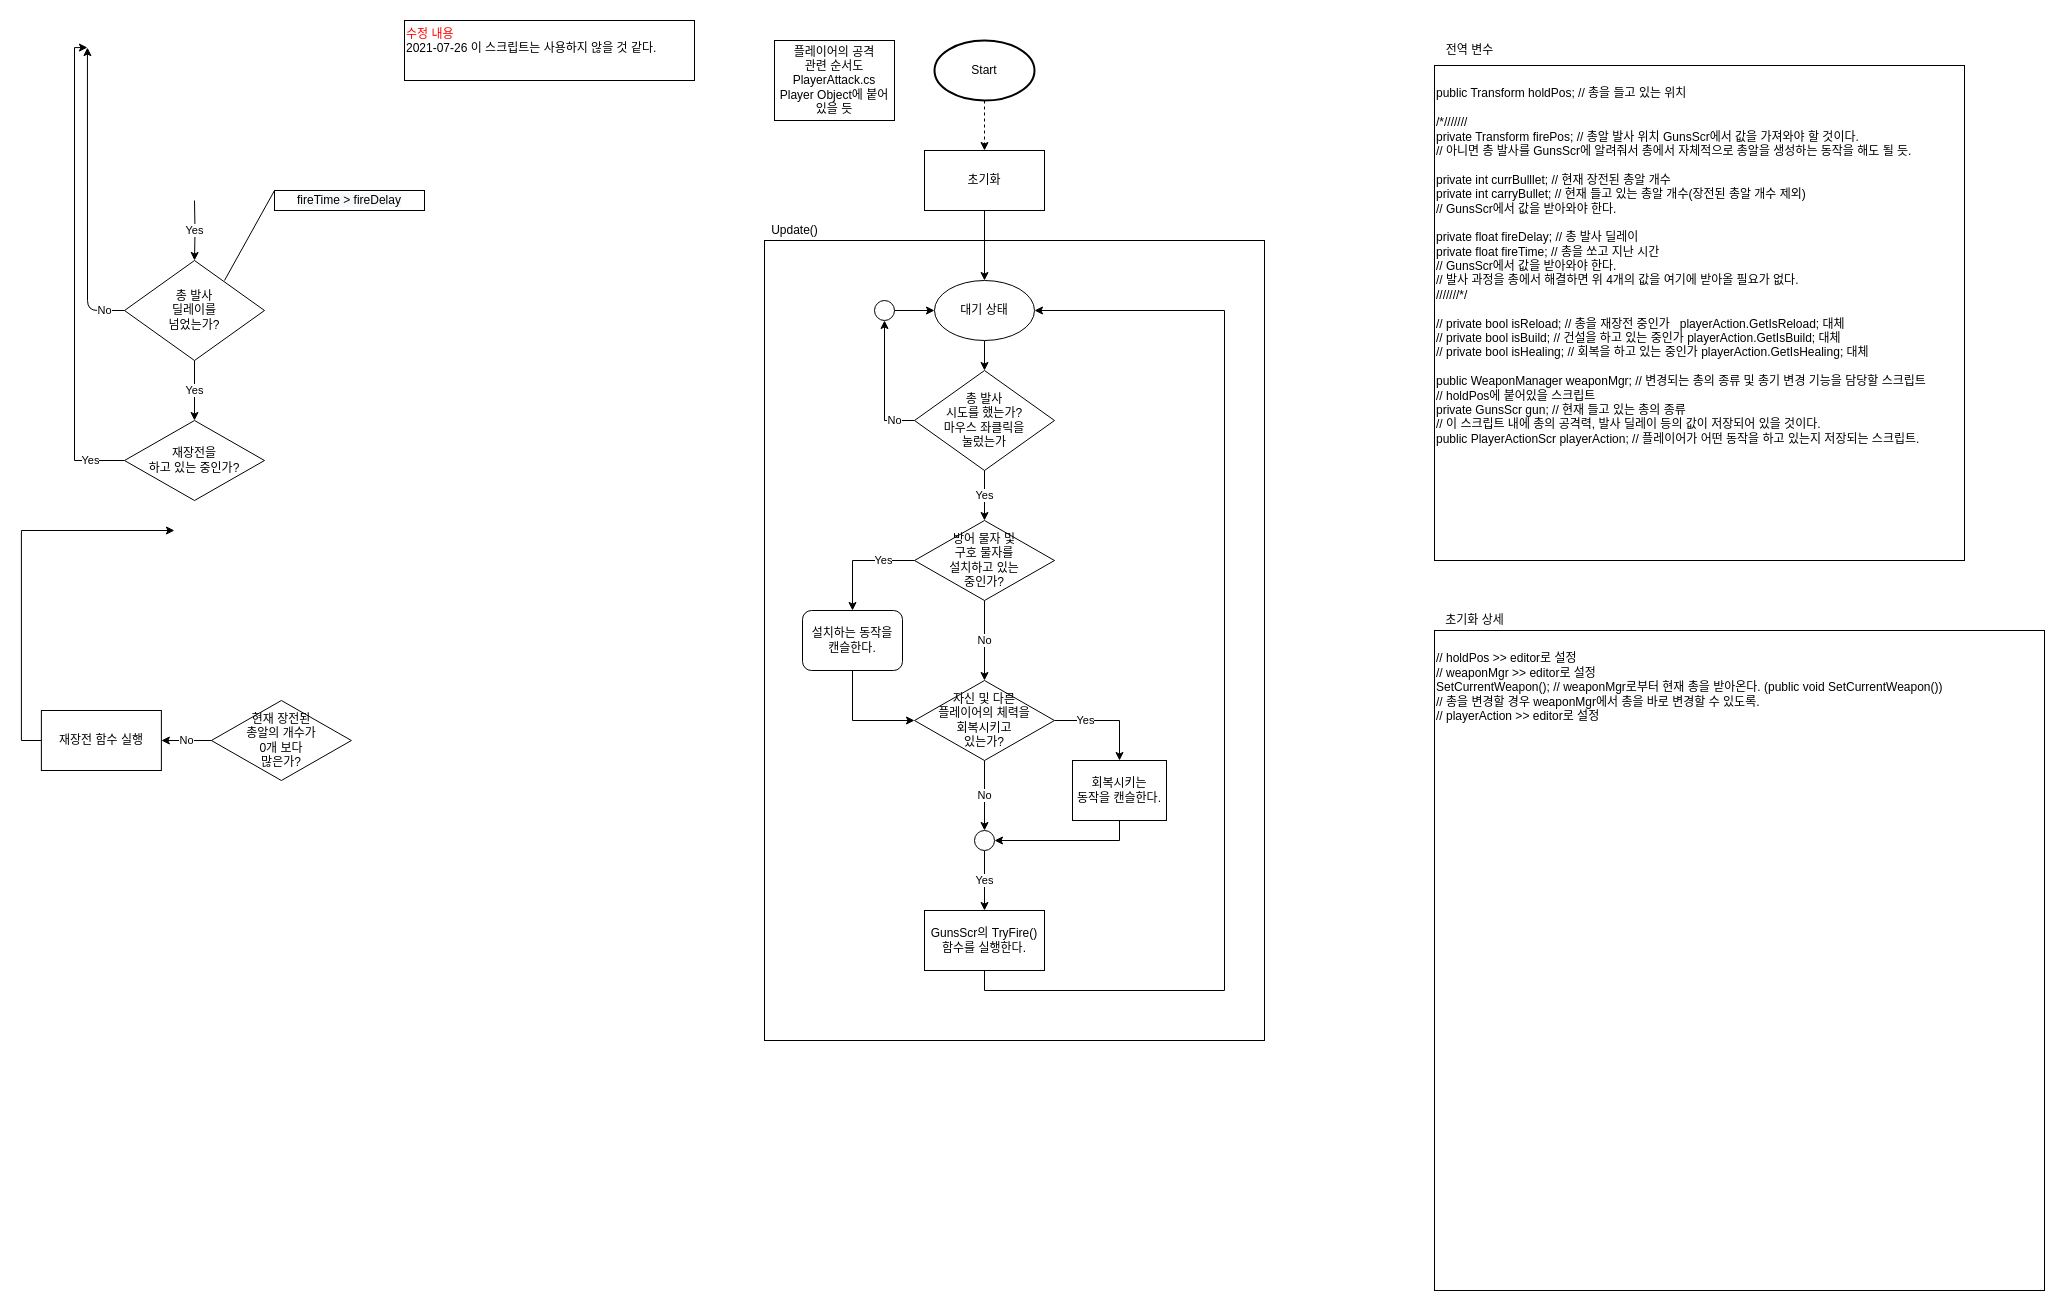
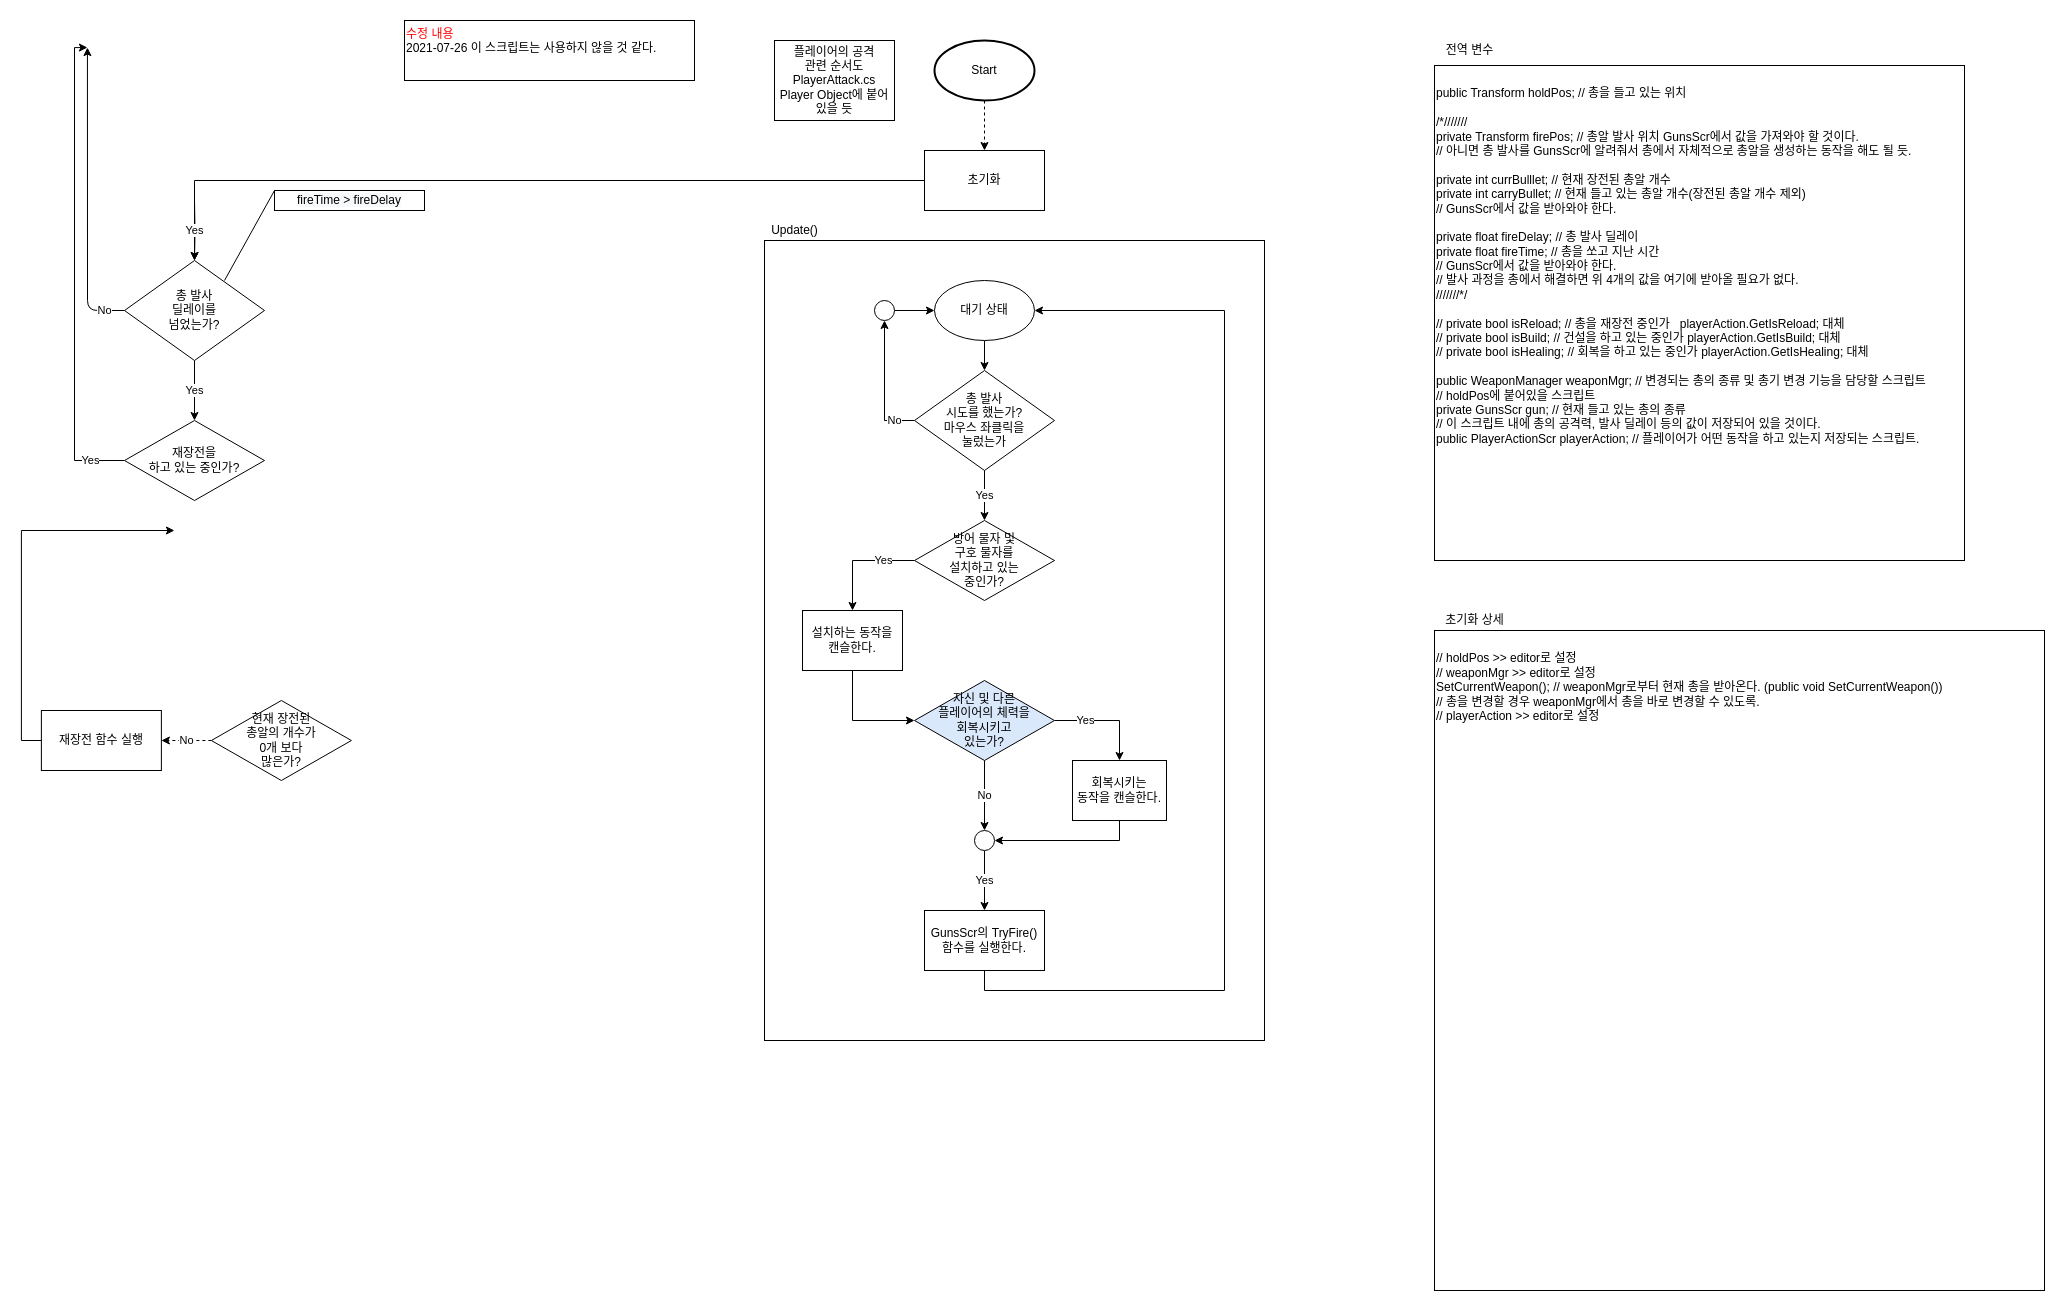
(985, 242) -> (551, 181)
(985, 637) -> none
(853, 641) -> (853, 641)
(985, 721) -> (985, 721)
(201, 741) -> (201, 741)
